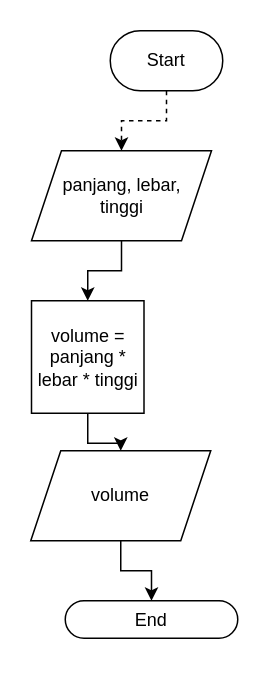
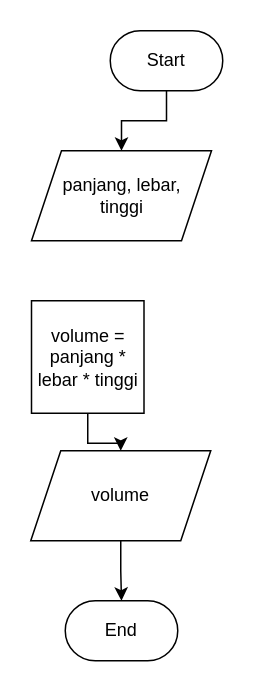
(151, 121) -> (151, 121)
(110, 271) -> none
(152, 620) -> (122, 631)
